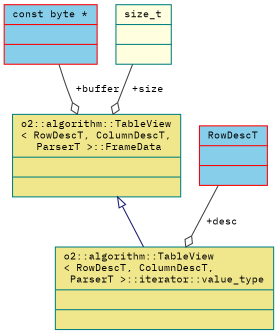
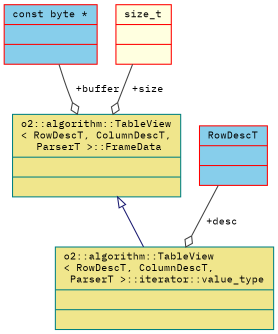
(144, 34) -> (144, 34)
